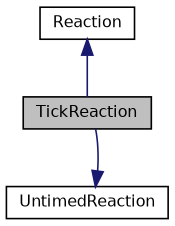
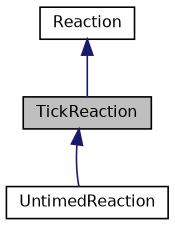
(98, 150) -> (77, 166)
